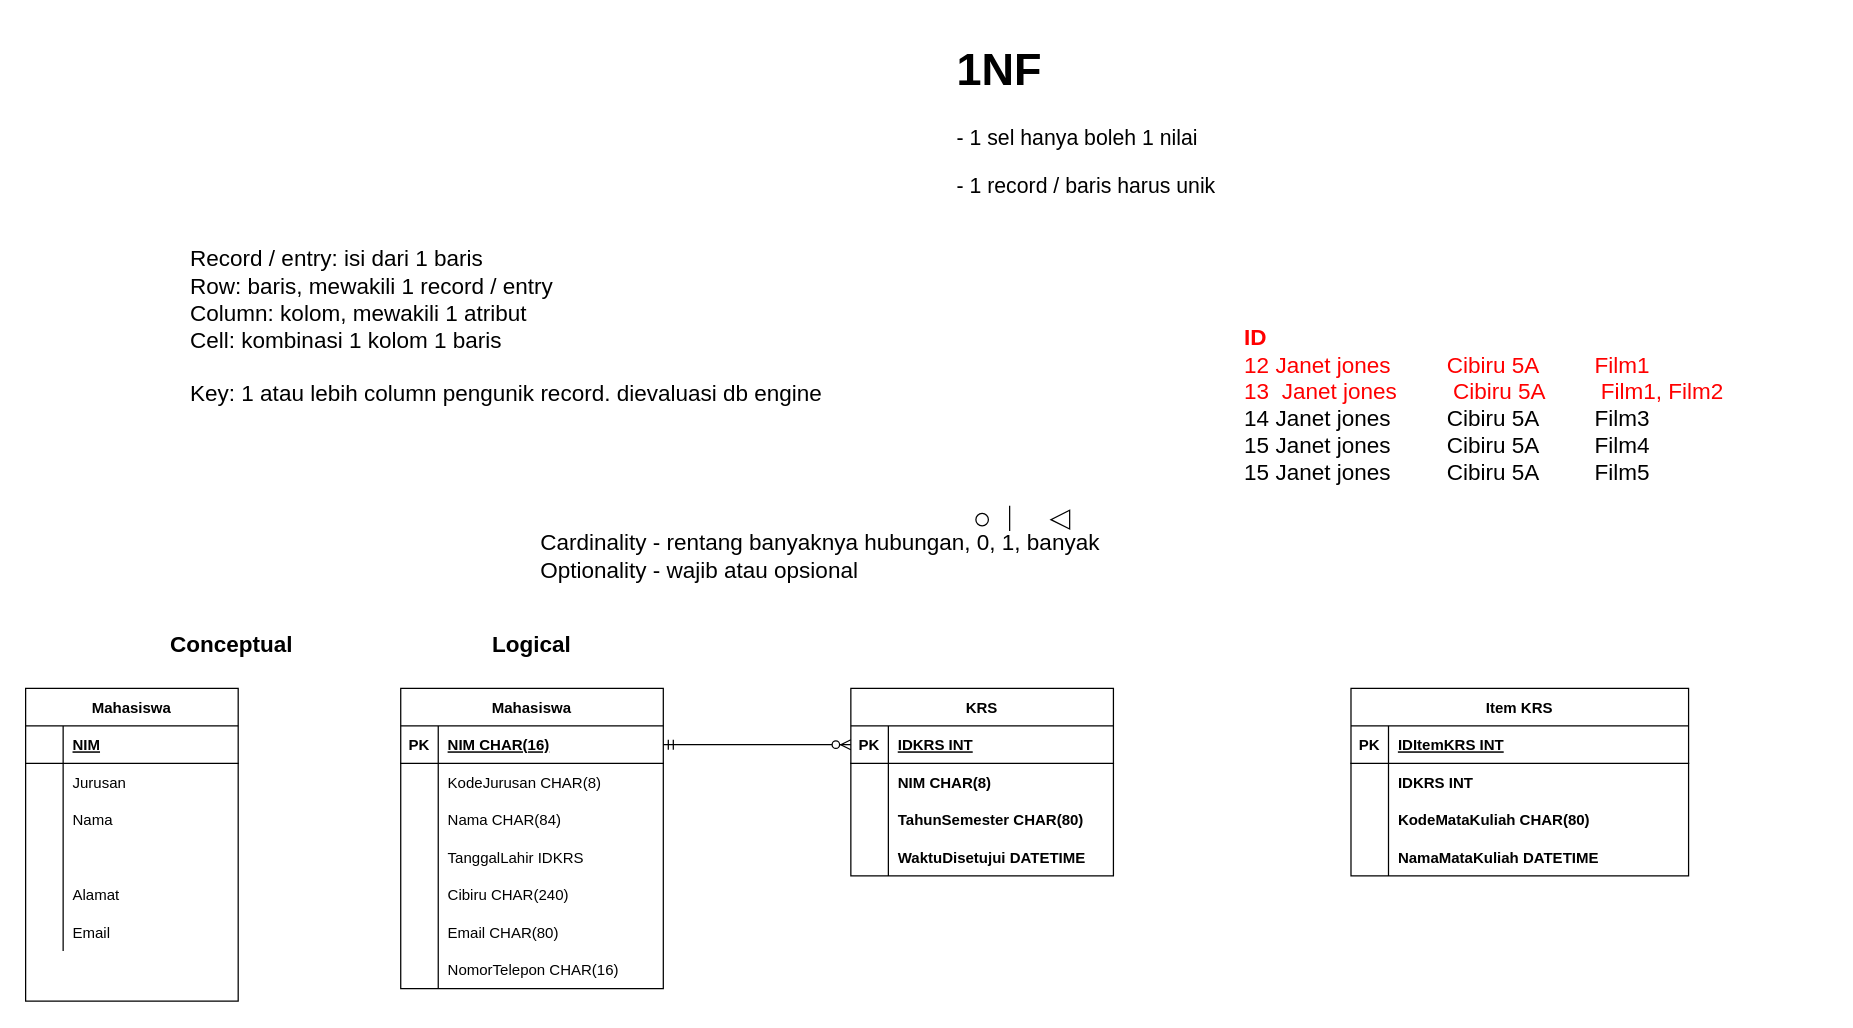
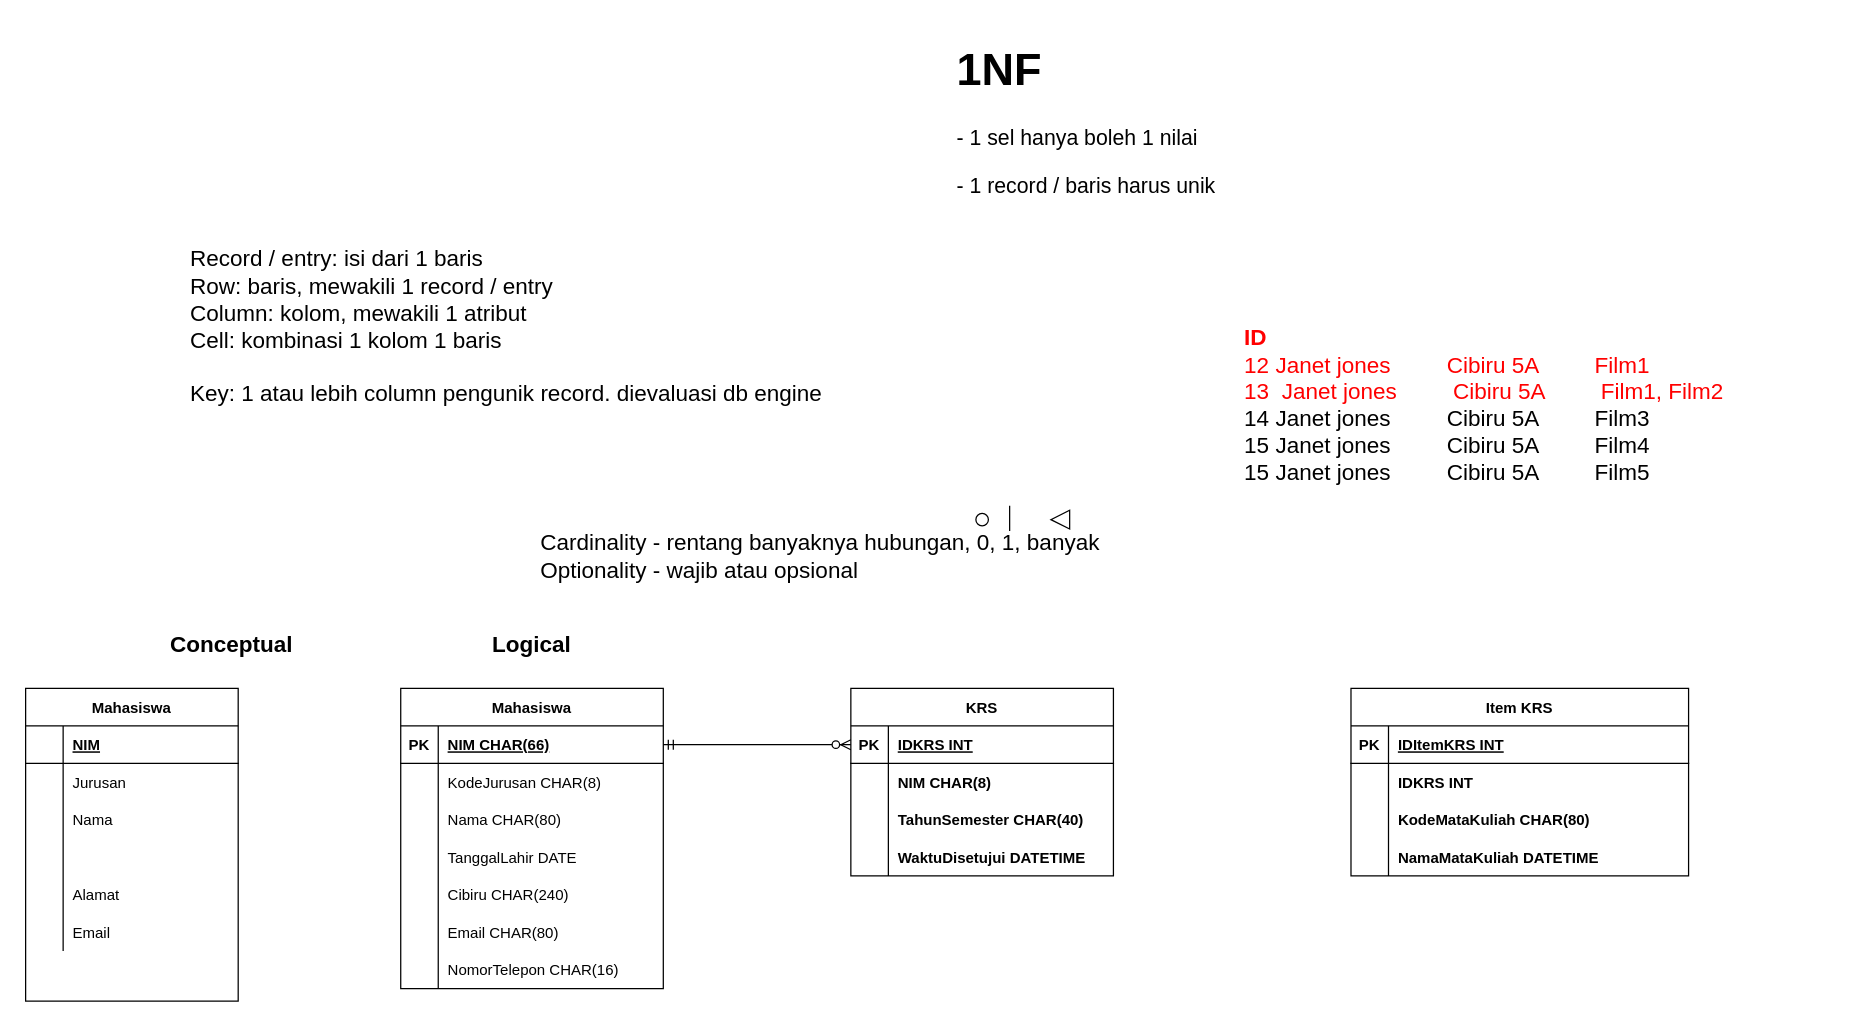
(496, 745) -> (496, 745)
(500, 820) -> (500, 820)
(988, 820) -> (988, 820)
(517, 858) -> (513, 858)
